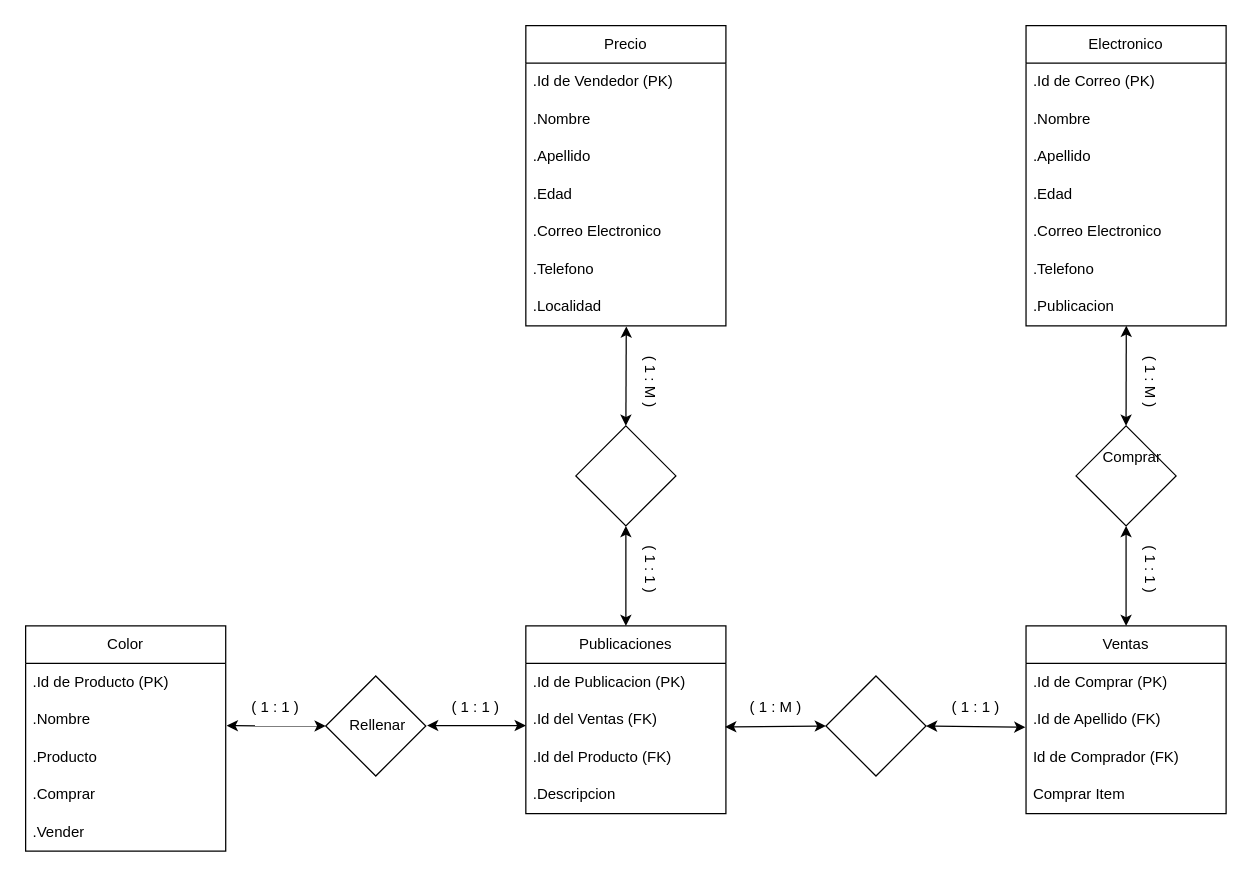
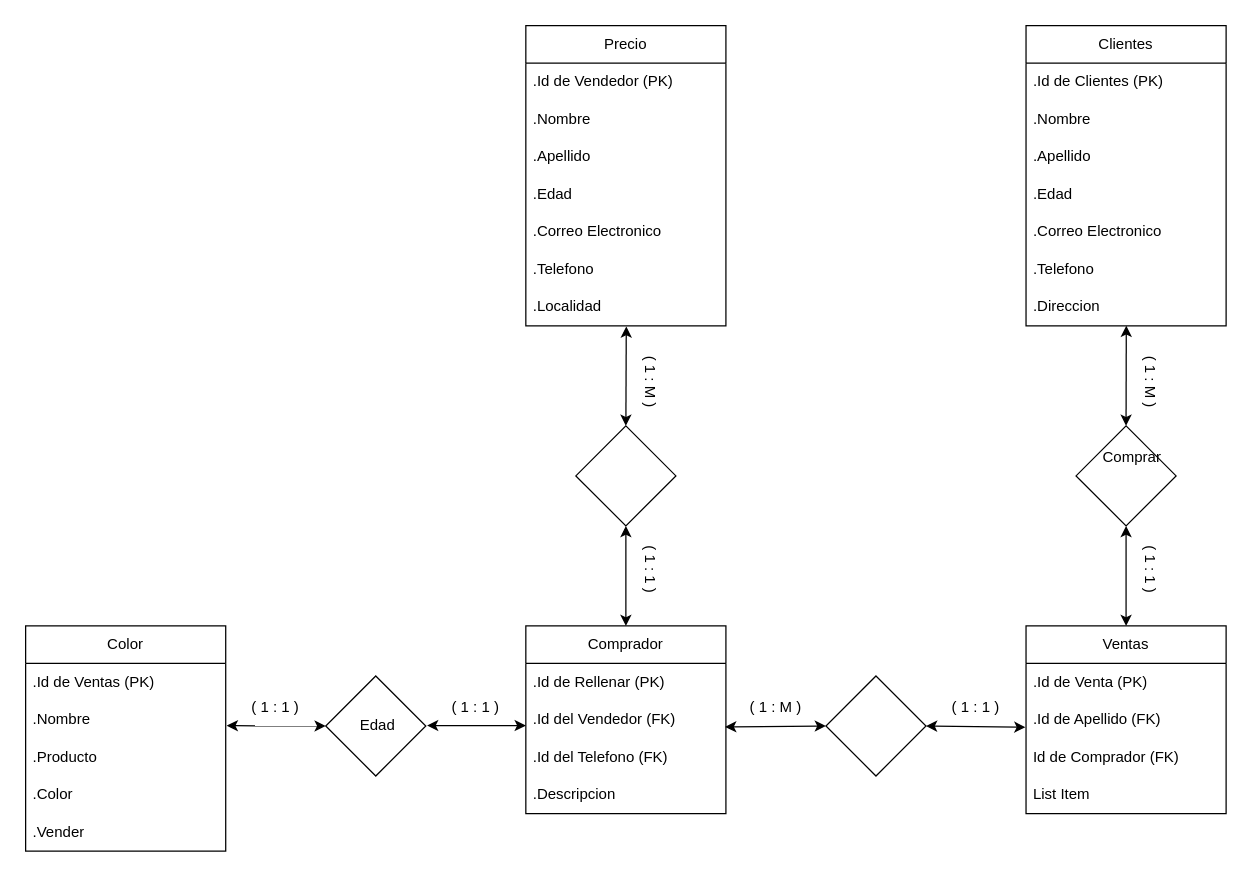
(1126, 44) -> (1126, 44)
(1101, 82) -> (1105, 82)
(1076, 307) -> (1069, 307)
(626, 644) -> (626, 644)
(111, 682) -> (103, 682)
(616, 682) -> (605, 682)
(1105, 682) -> (1097, 682)
(603, 719) -> (612, 719)
(376, 726) -> (376, 726)
(612, 757) -> (610, 757)
(65, 794) -> (54, 794)
(1082, 794) -> (1067, 794)
